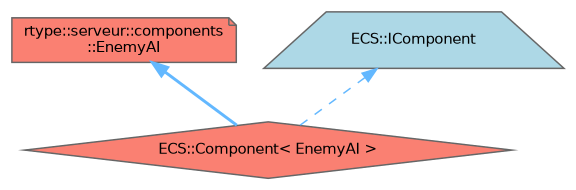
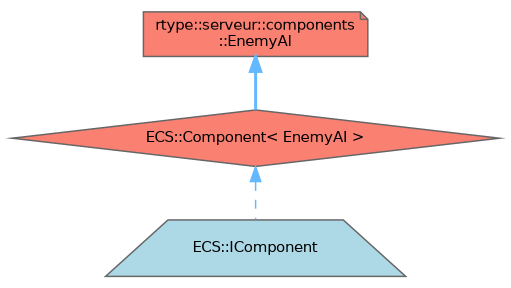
(332, 101) -> (256, 201)
